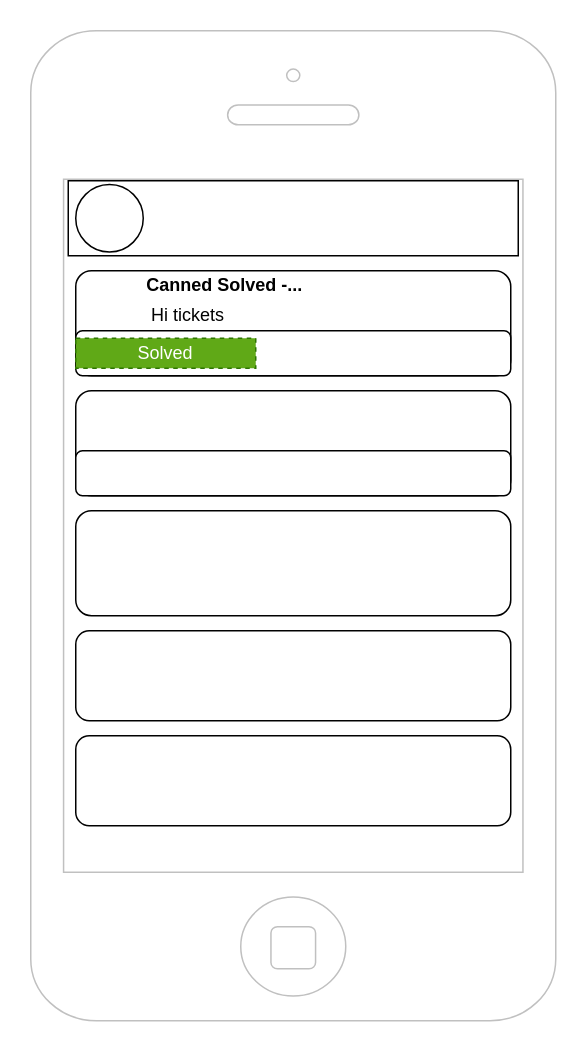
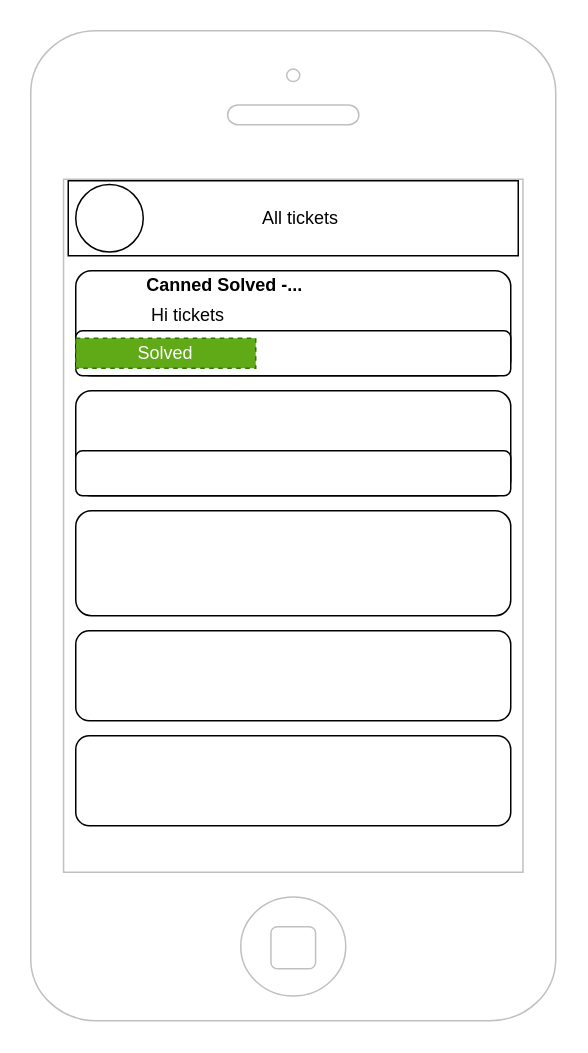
none -> (301, 218)
